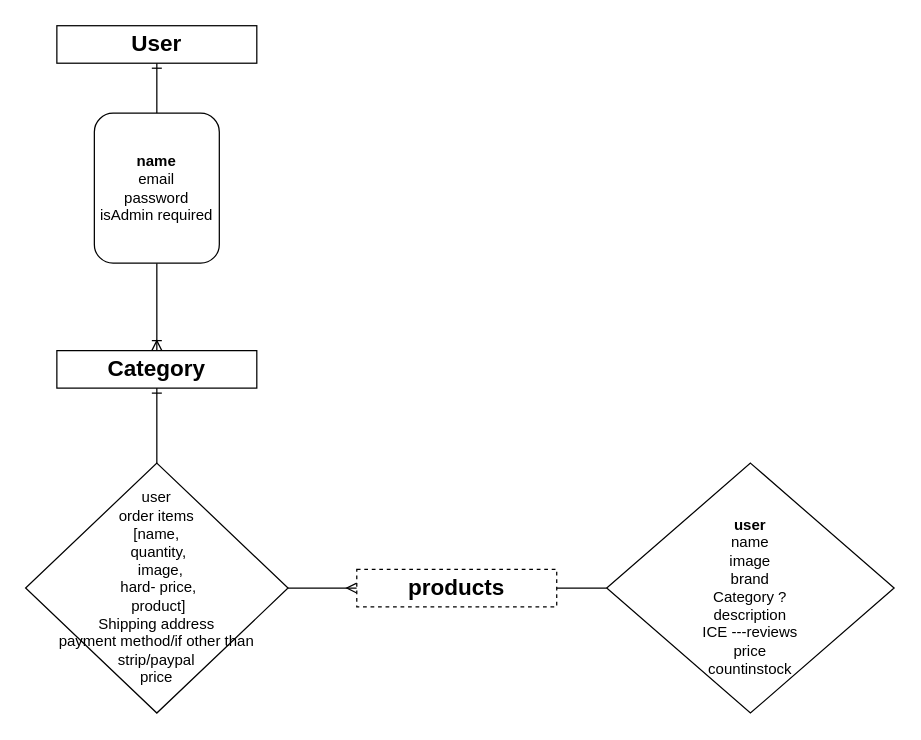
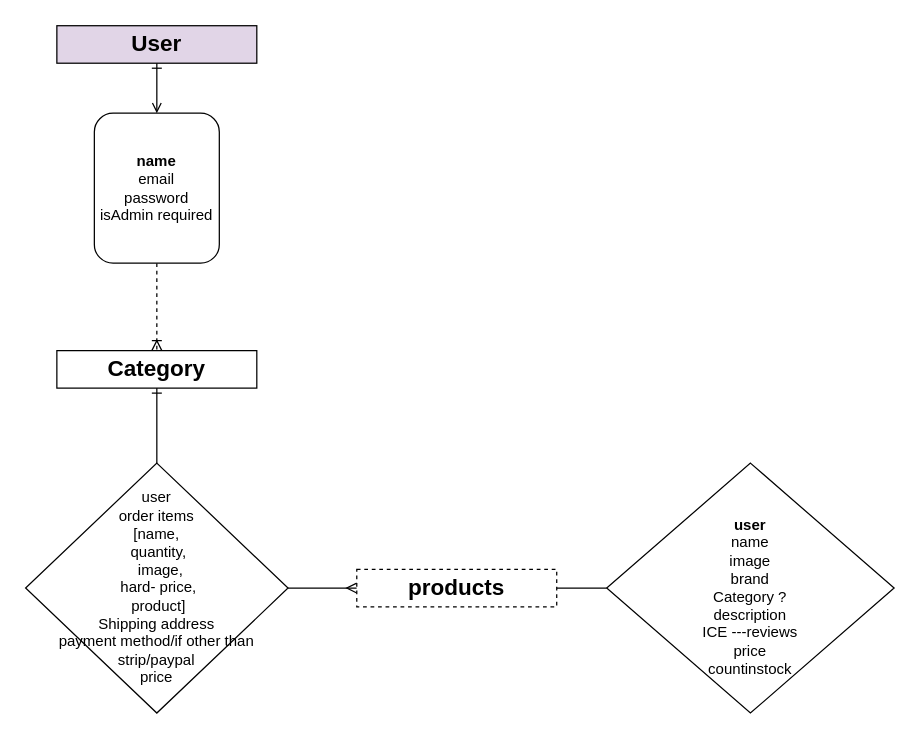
(157, 44) -> (157, 44)
(157, 107) -> (157, 106)
(157, 305) -> (157, 305)
